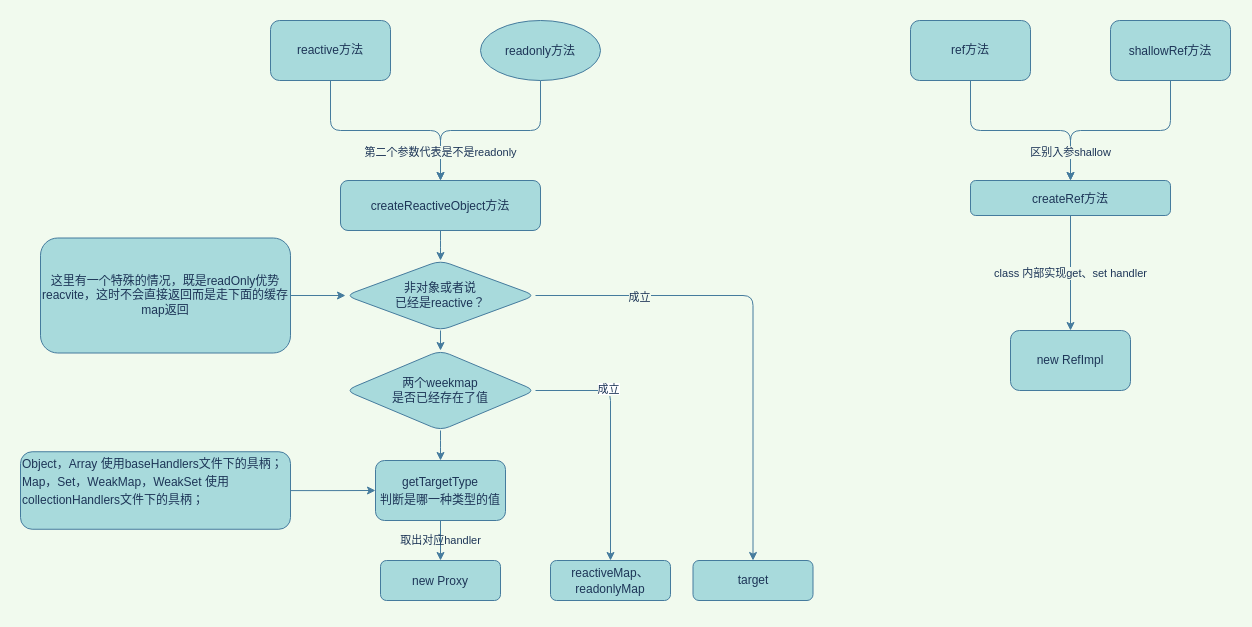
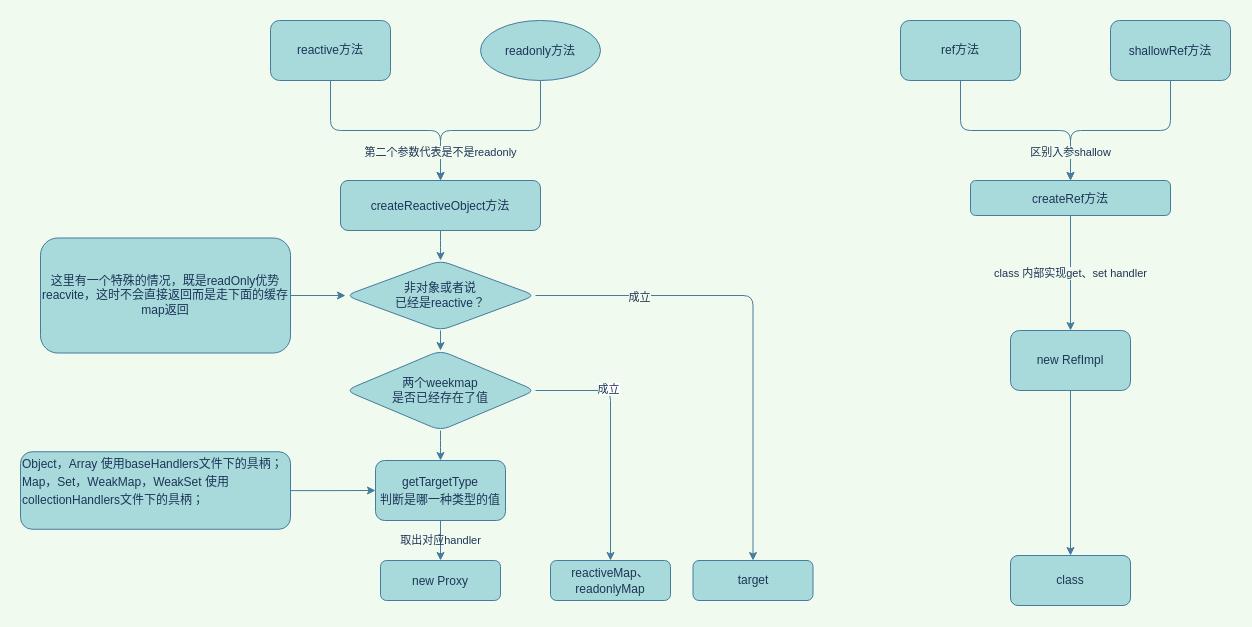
(971, 51) -> (961, 51)
none -> (1071, 470)
none -> (1071, 581)
